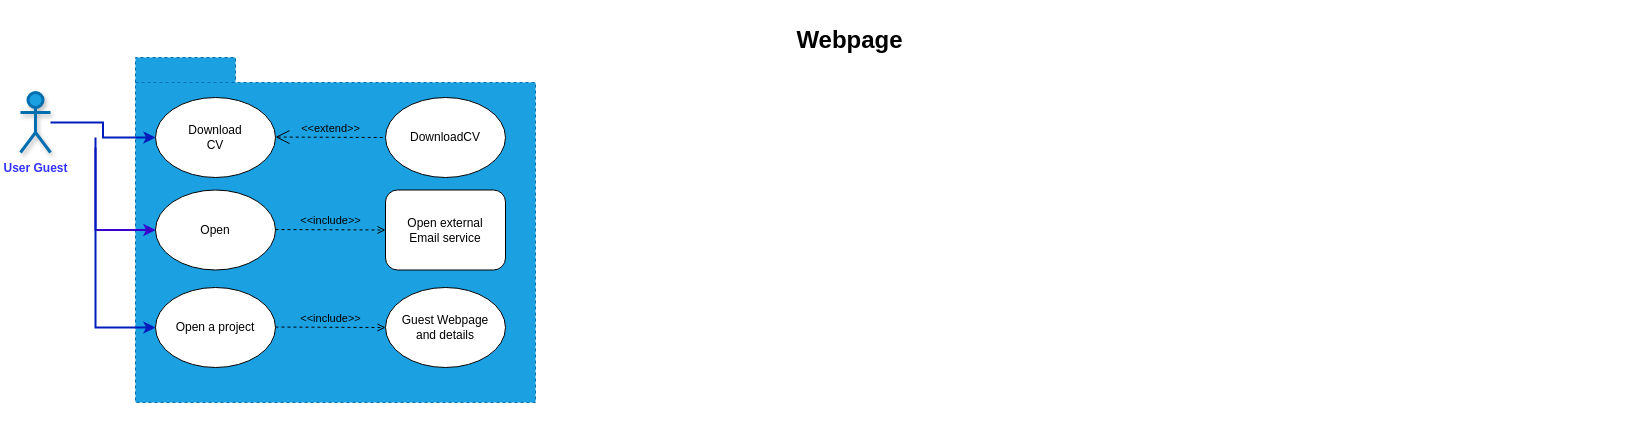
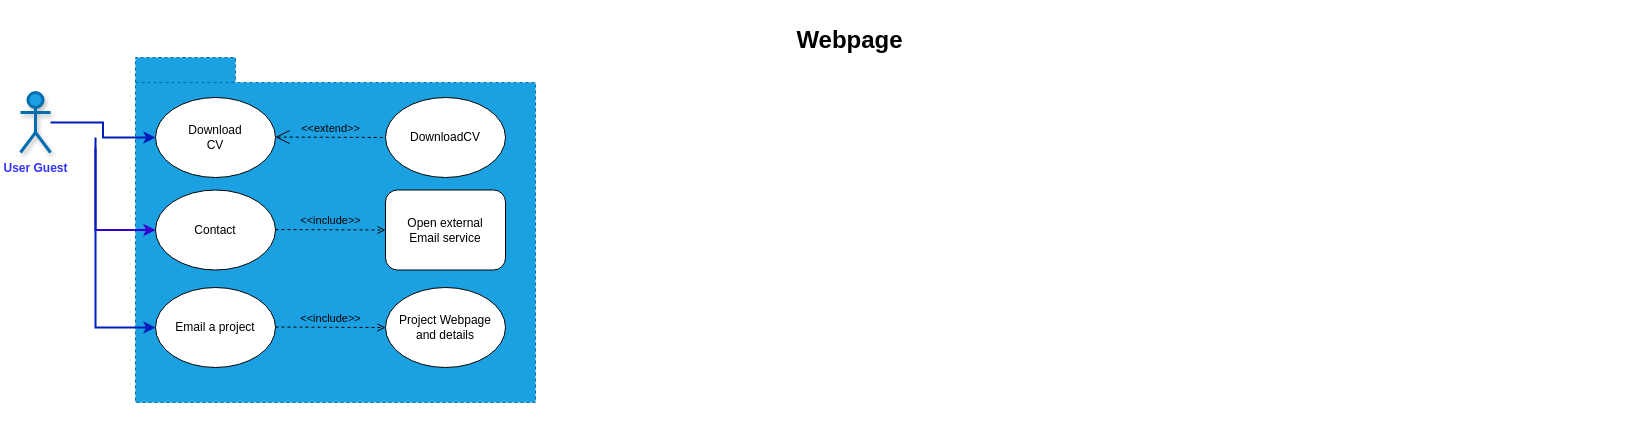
(216, 231) -> (216, 231)
(216, 328) -> (216, 328)
(446, 328) -> (446, 328)
